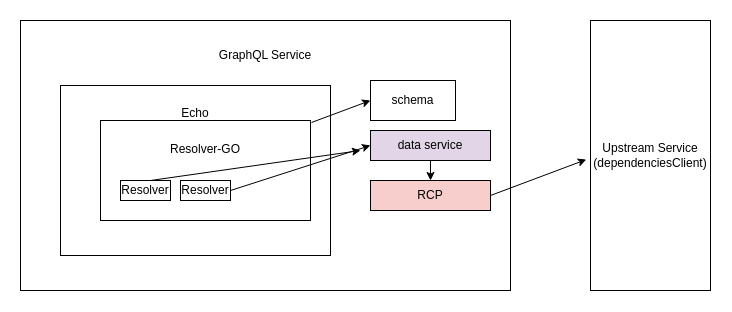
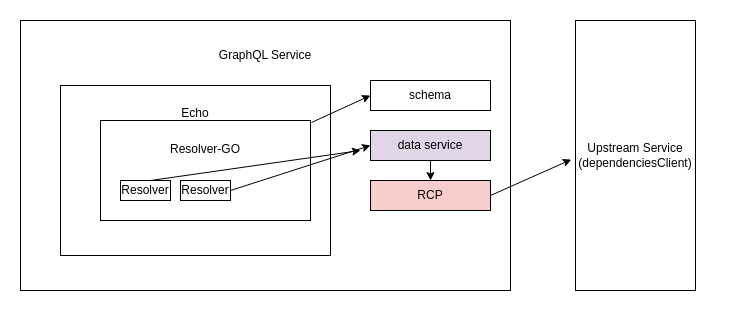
(413, 101) -> (431, 96)
(651, 156) -> (636, 156)
